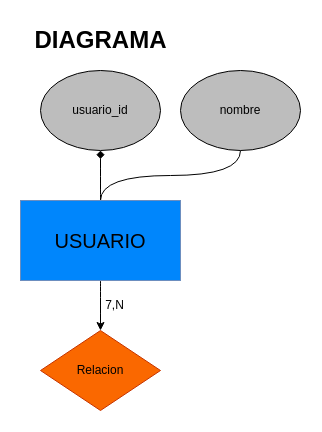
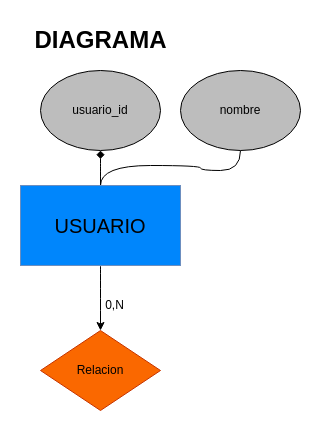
(101, 241) -> (101, 226)
(115, 306) -> (115, 306)
